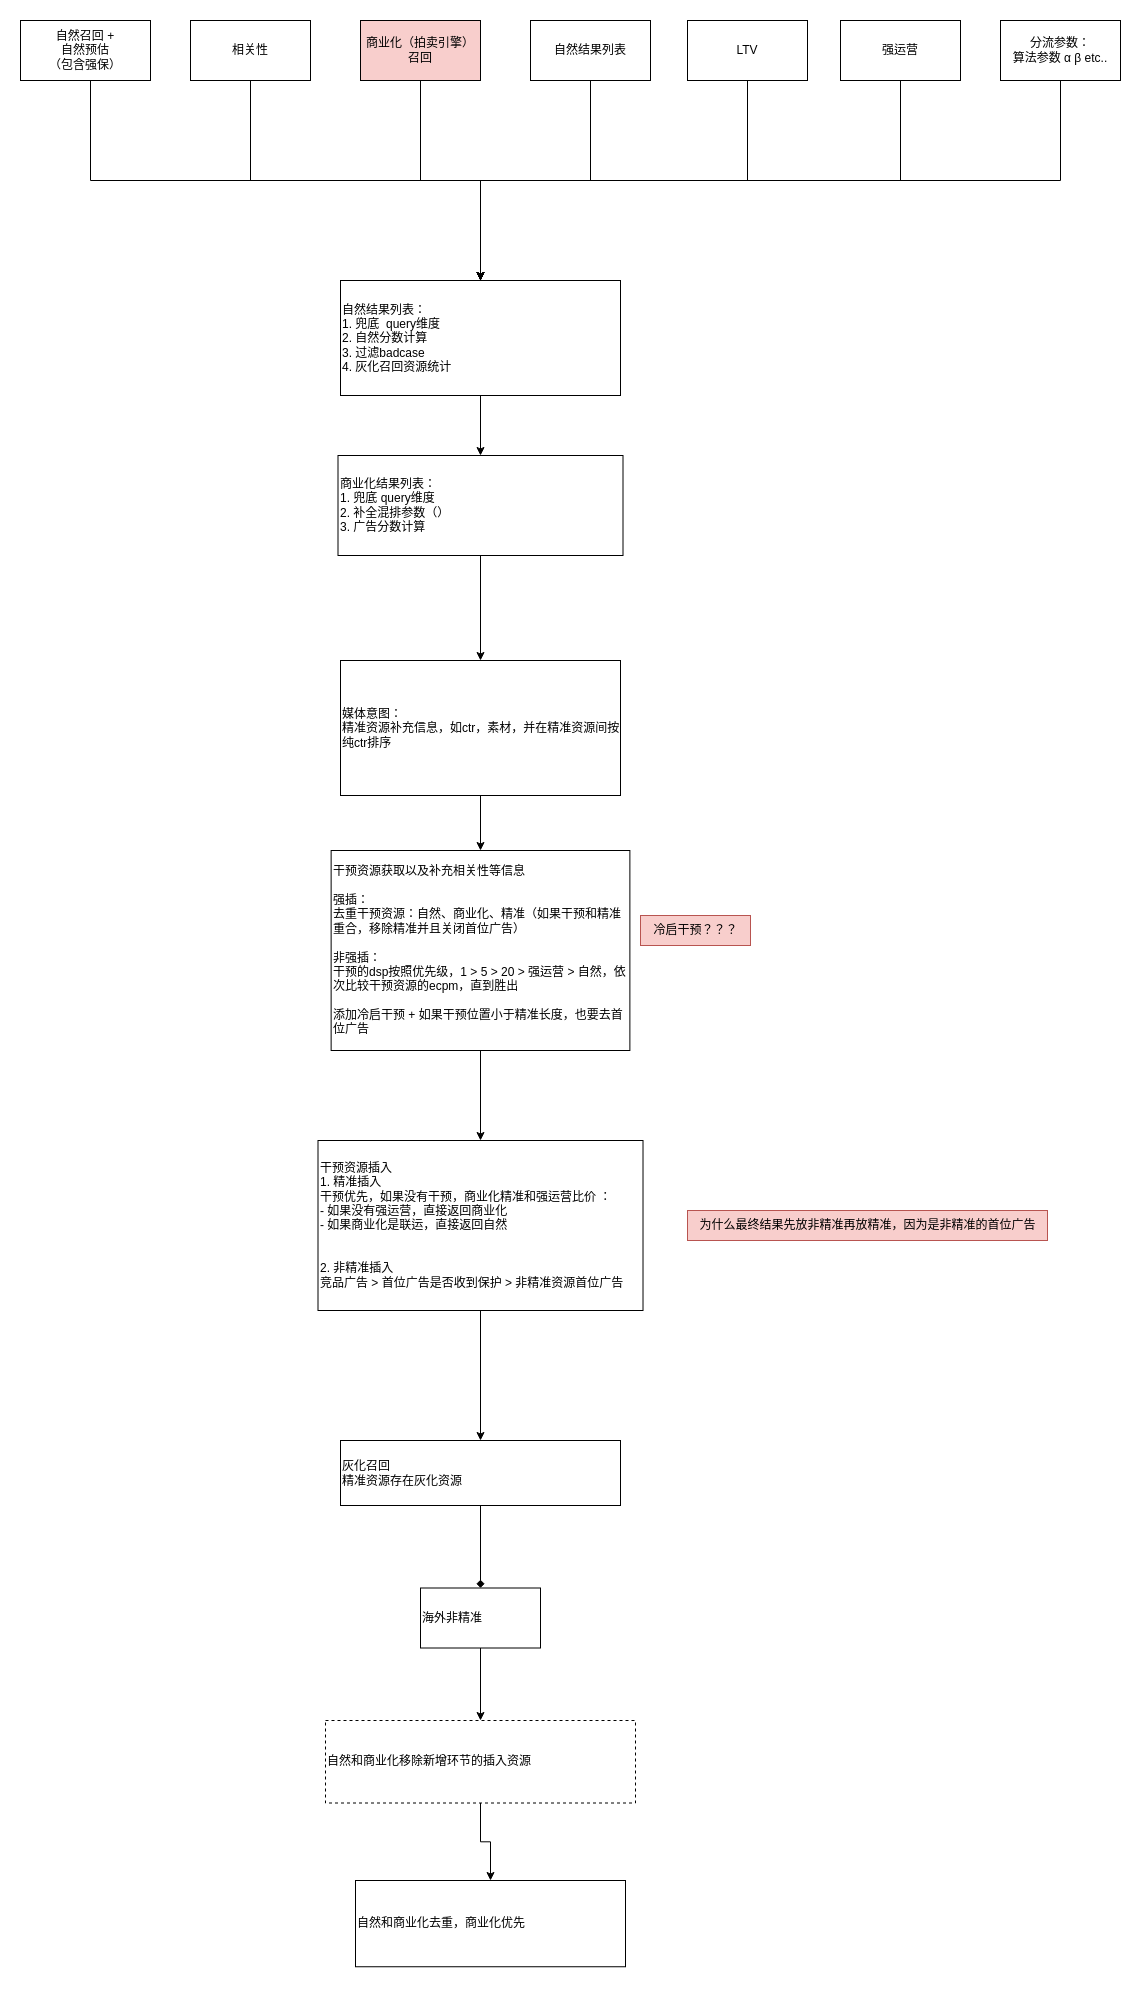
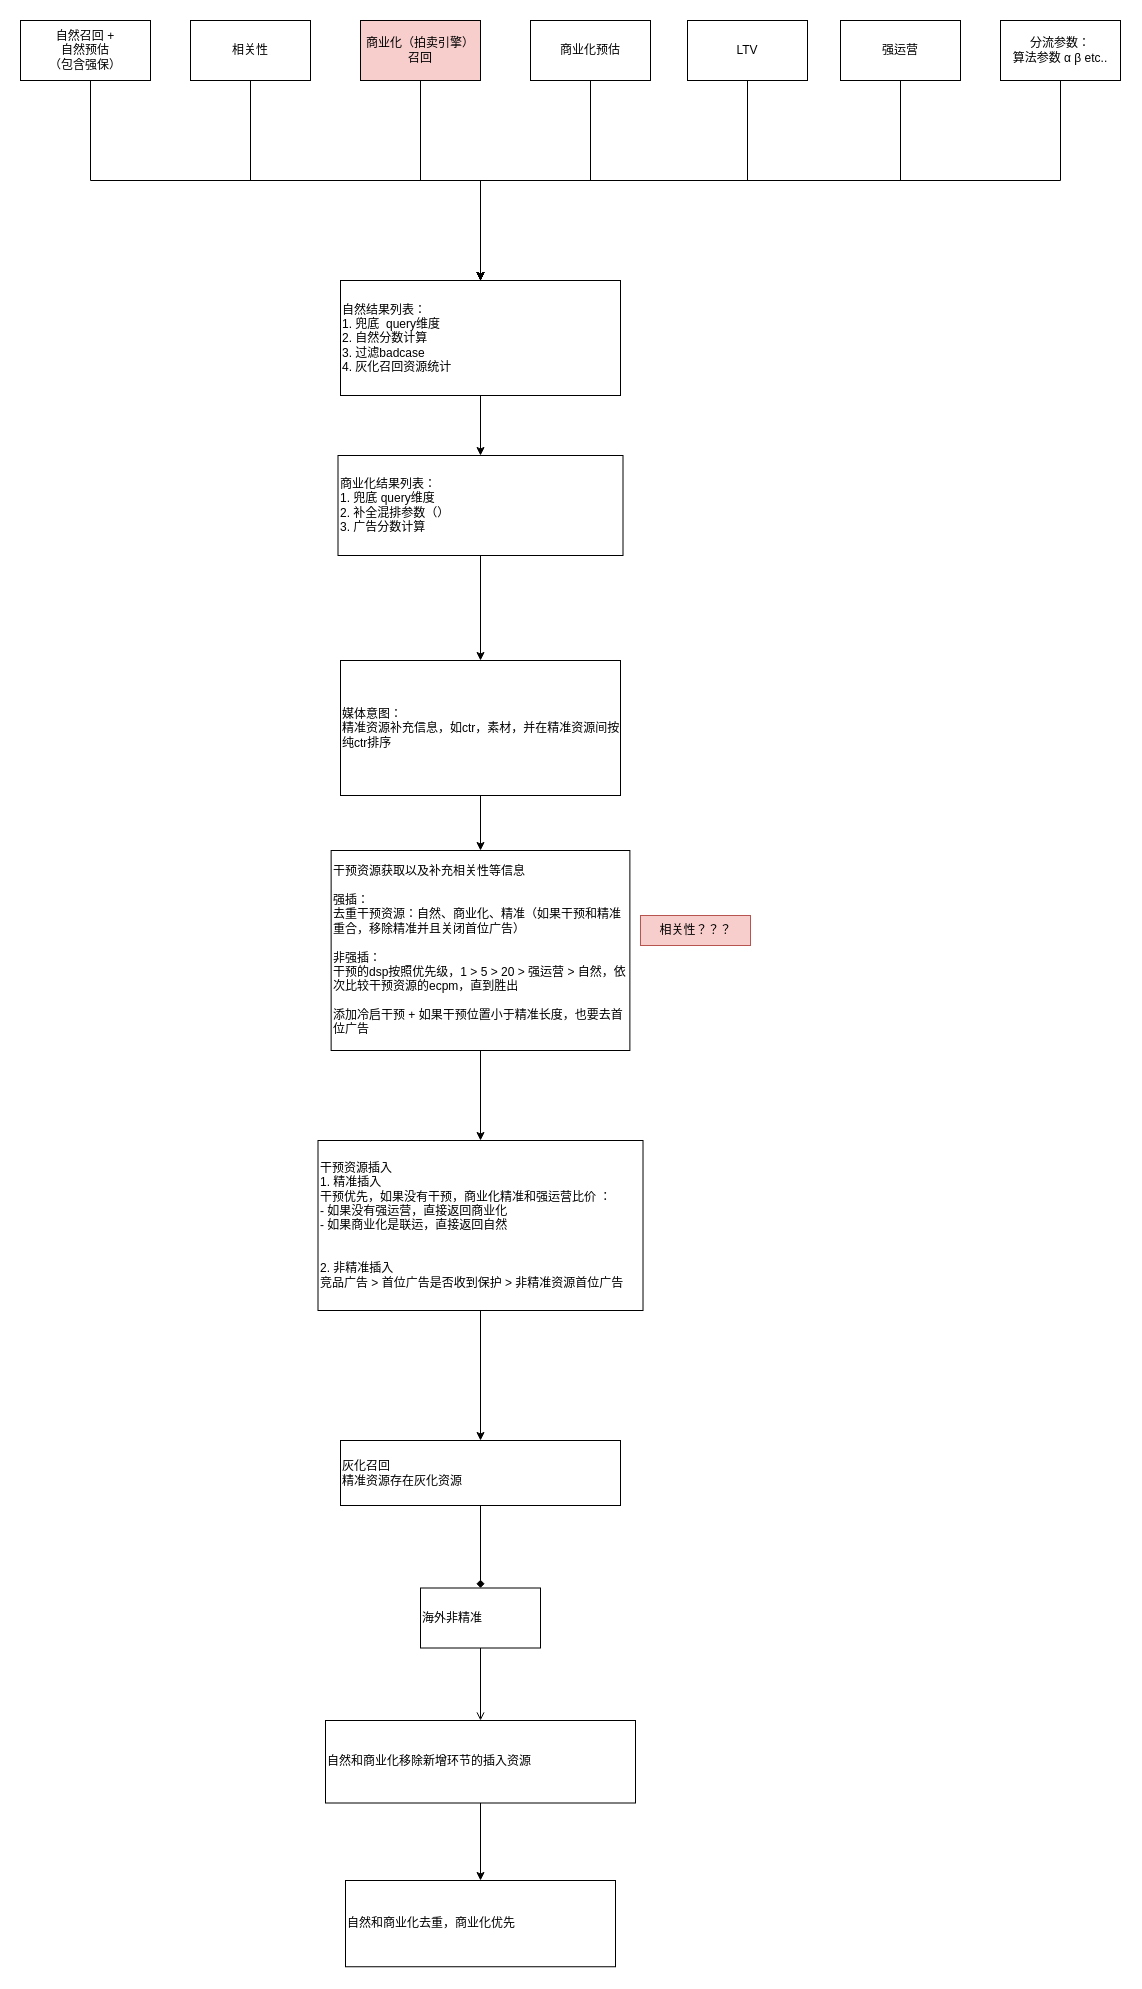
(591, 51) -> (591, 51)
(696, 931) -> (696, 931)
(868, 1226) -> none
(481, 1712) -> (481, 1714)
(481, 1762) -> (481, 1762)
(491, 1924) -> (481, 1924)
